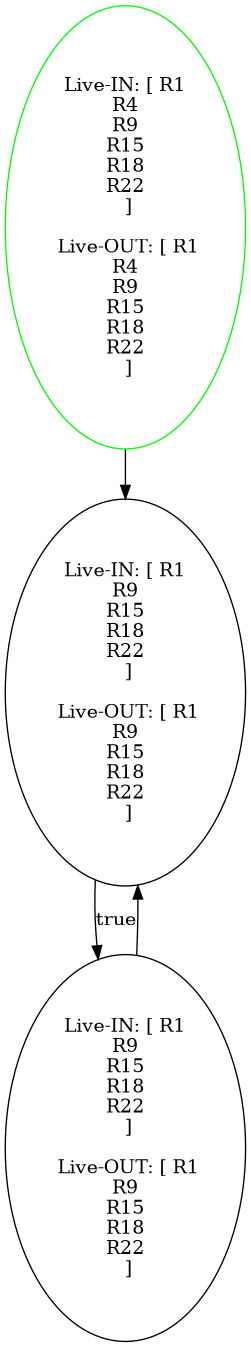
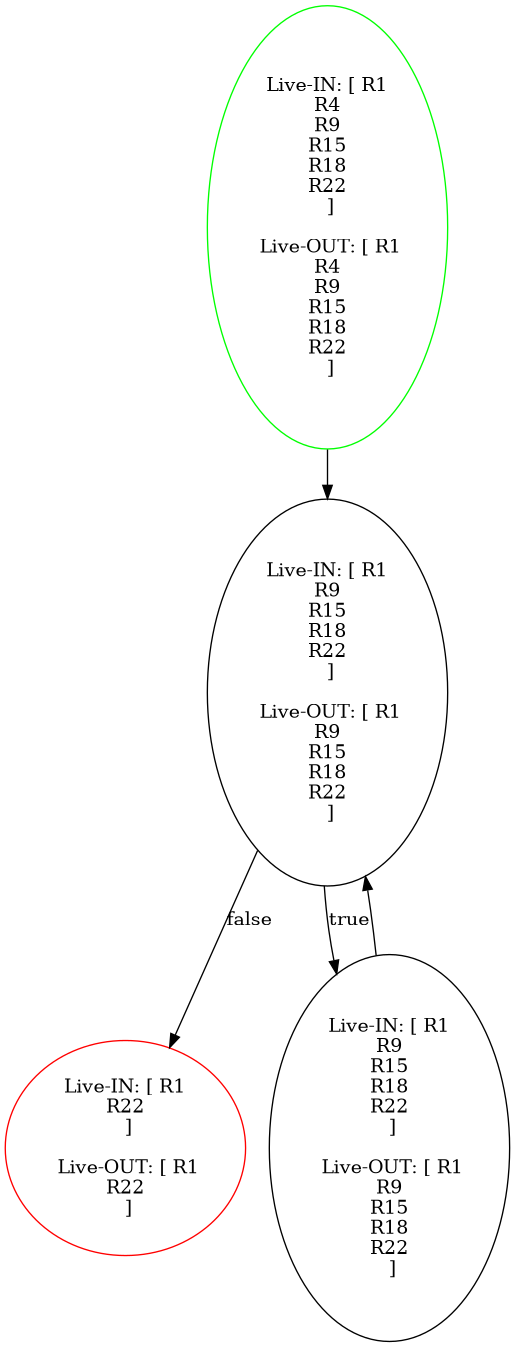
none -> (125, 1148)
